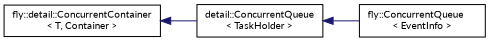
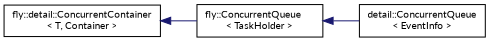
(260, 21) -> (260, 21)
(422, 21) -> (422, 21)
